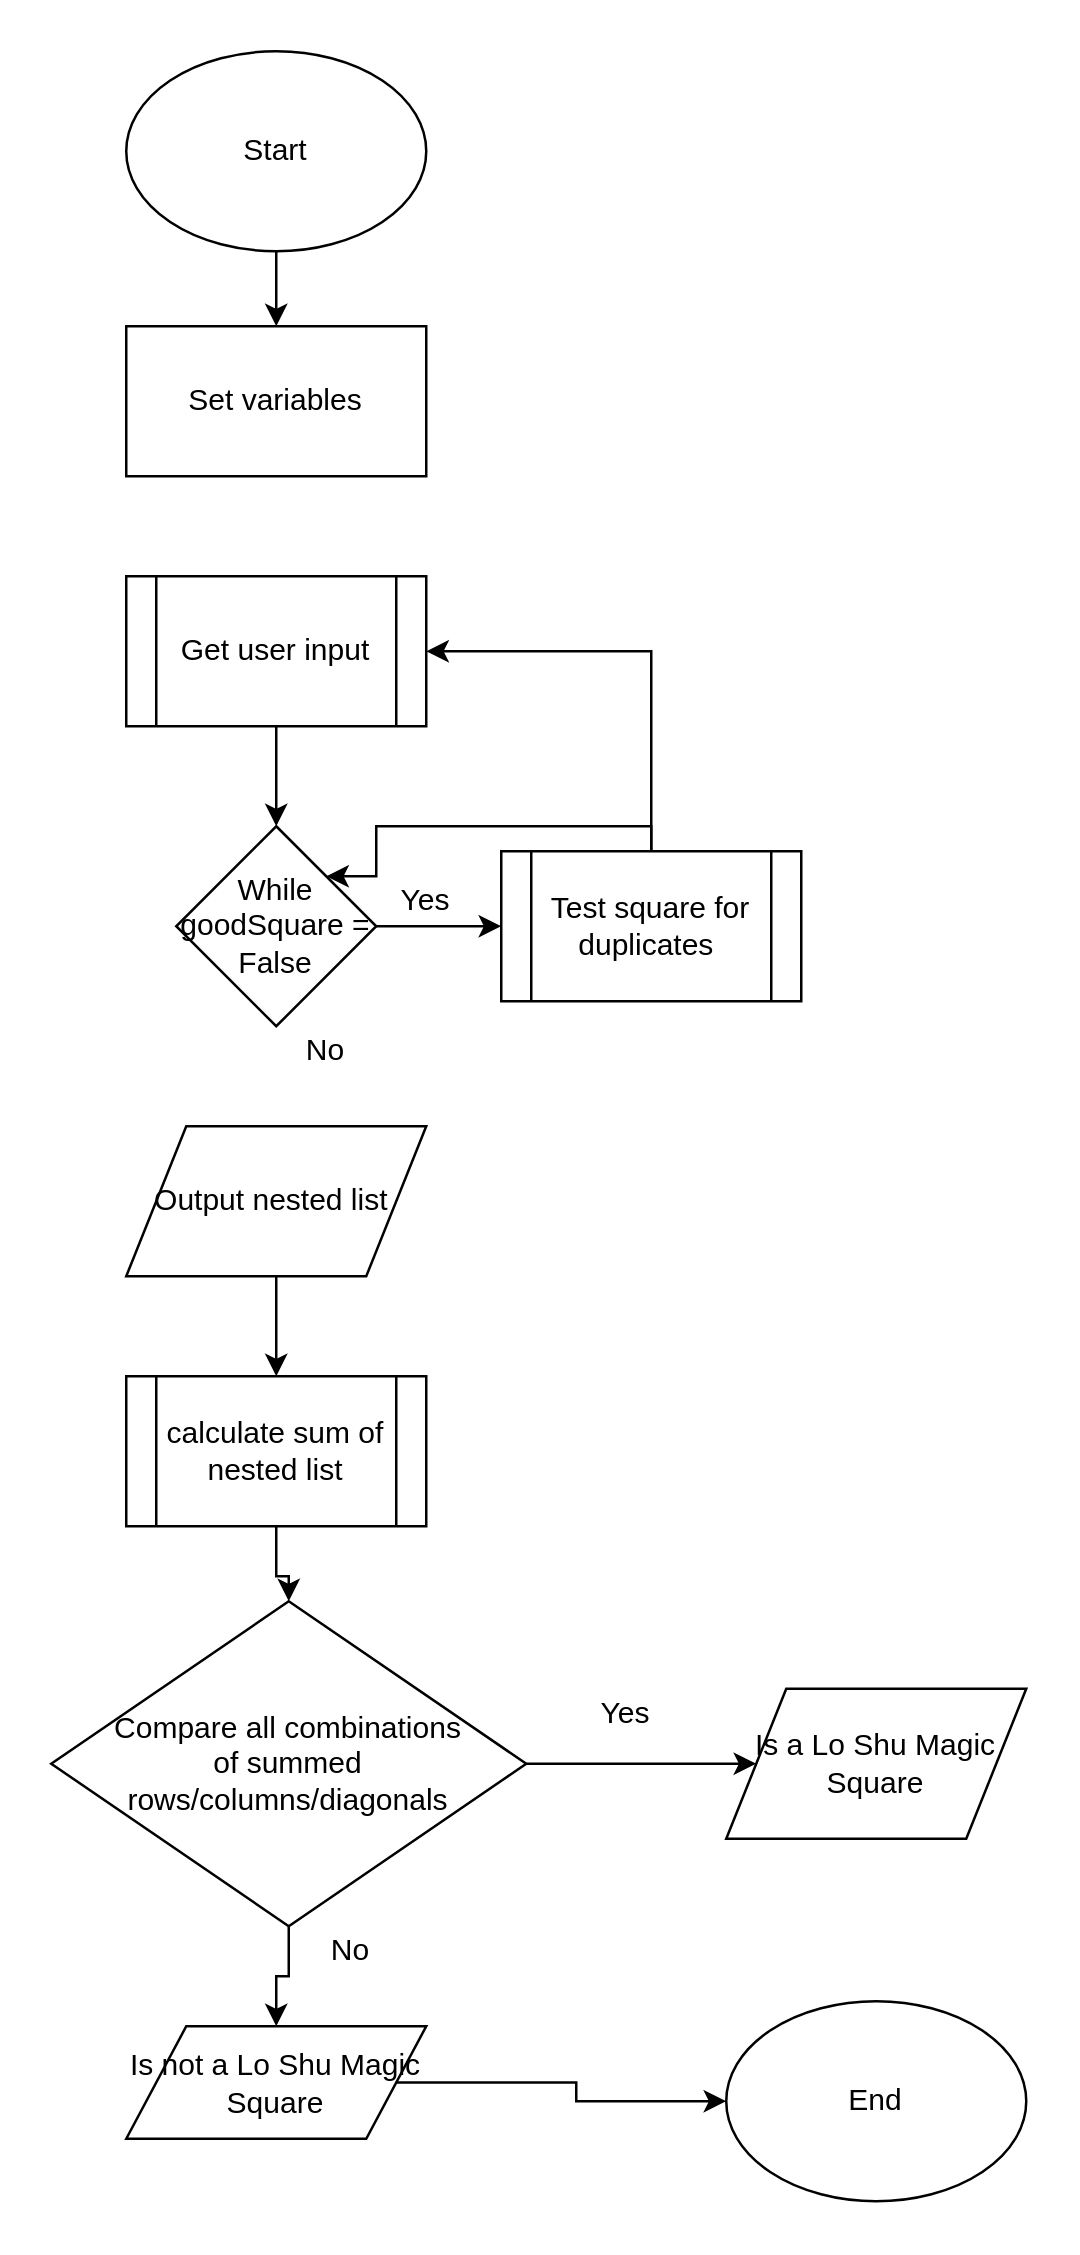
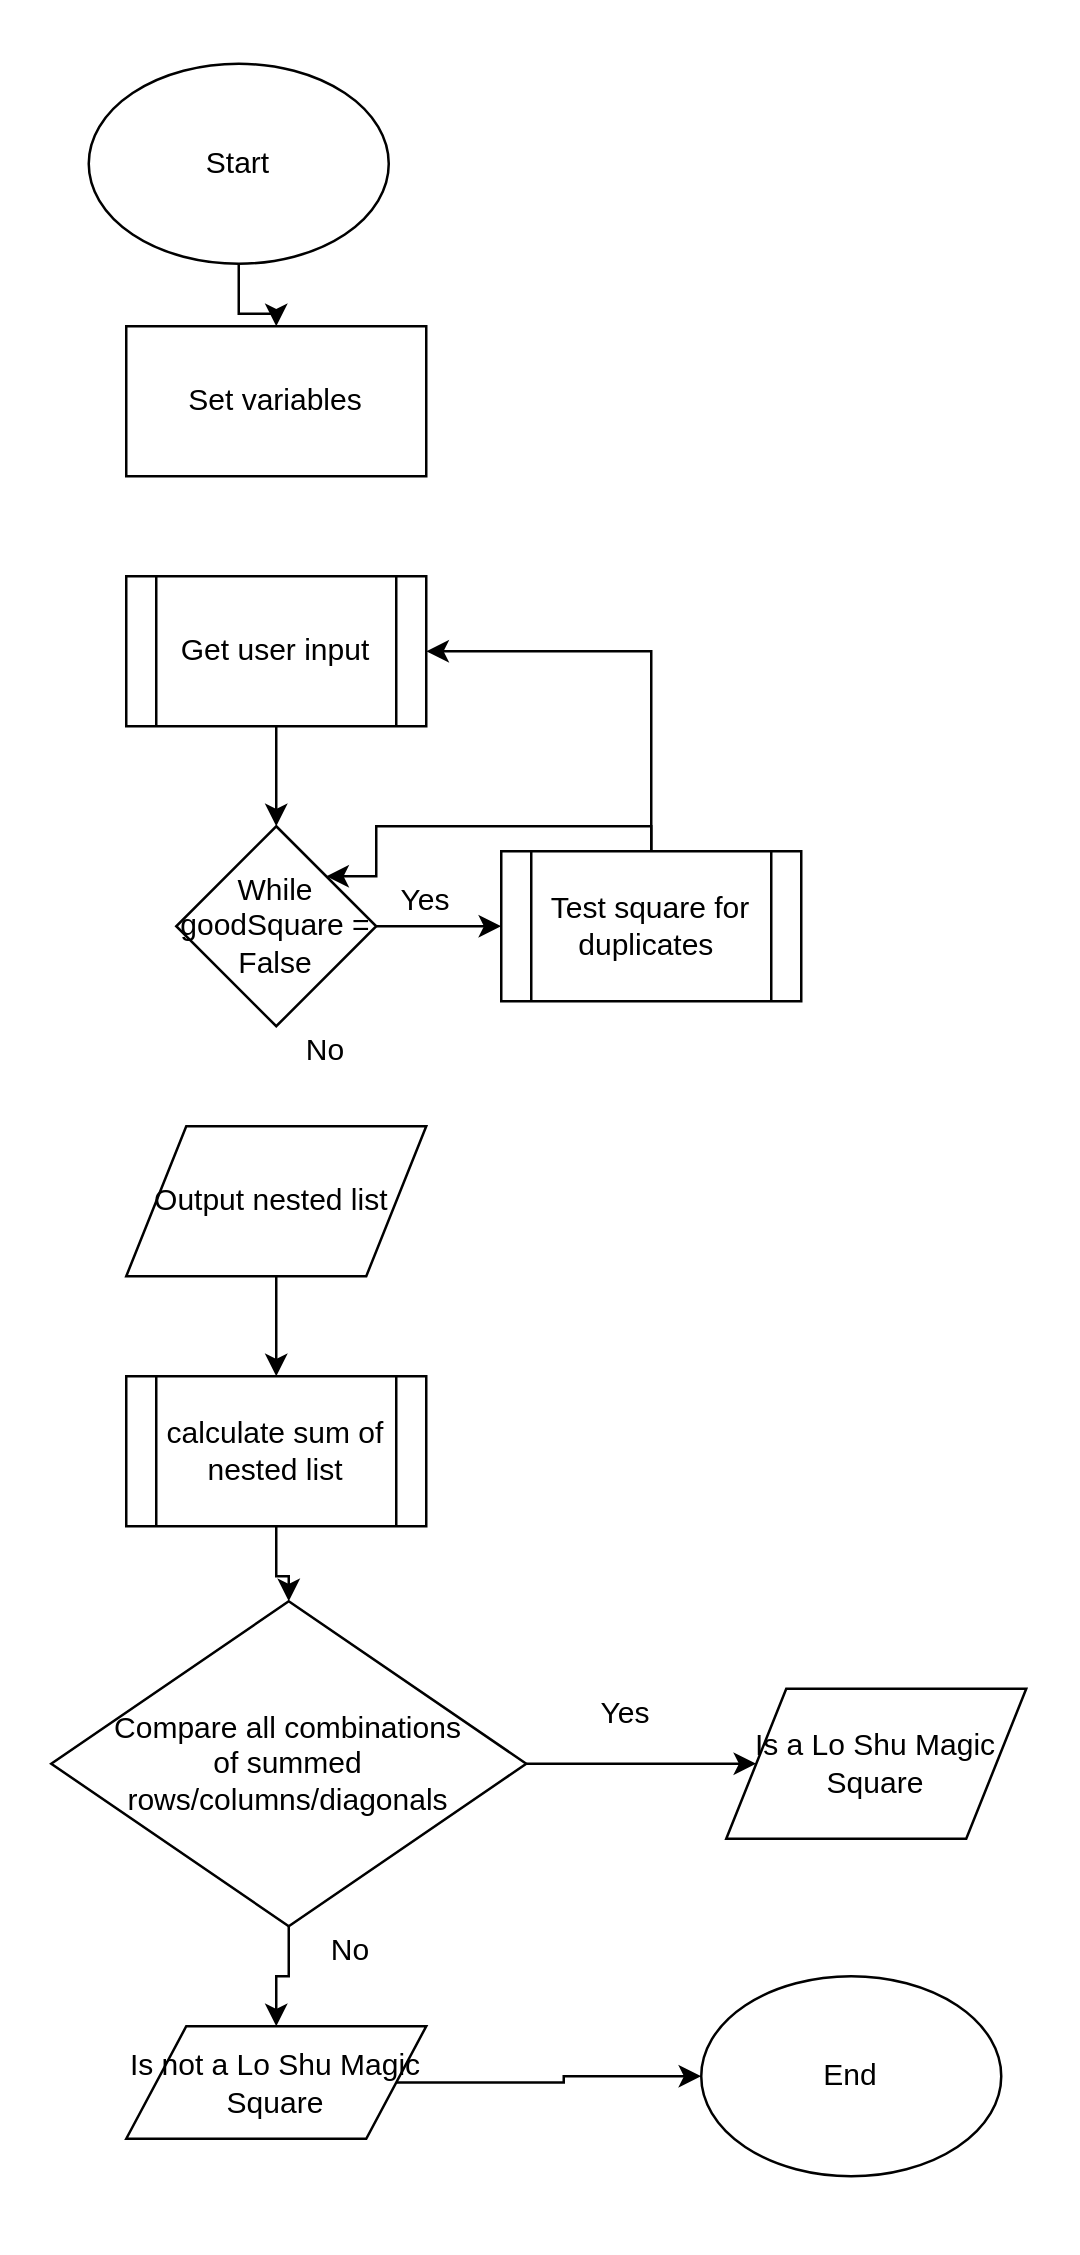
(276, 151) -> (239, 164)
(876, 2101) -> (851, 2076)
